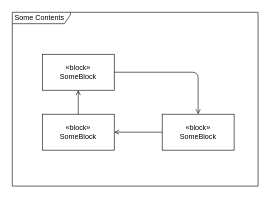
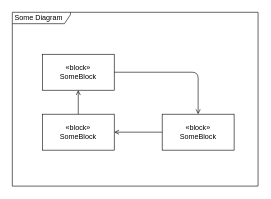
(40, 18) -> (37, 18)
